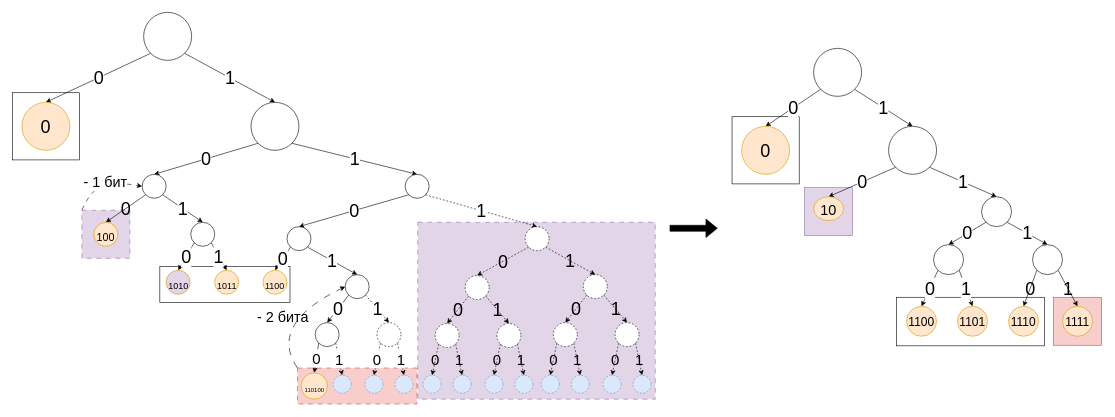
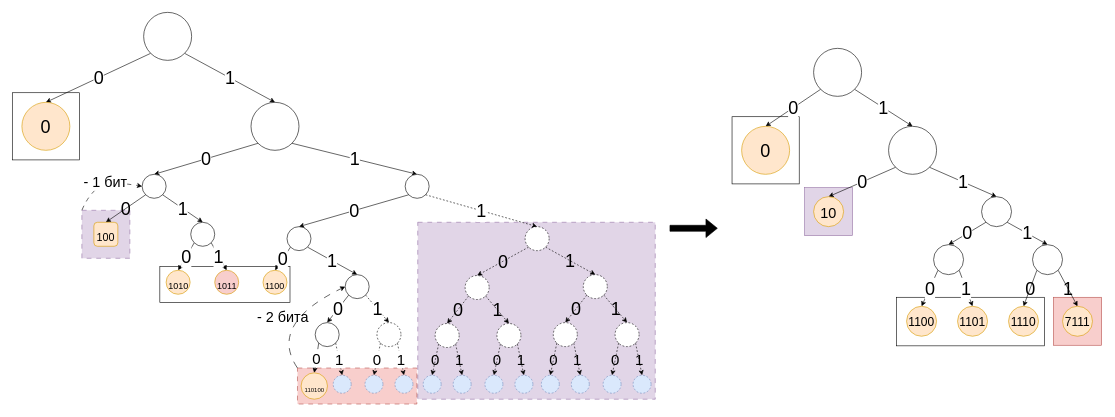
(829, 209) -> (829, 212)
(106, 234) -> (106, 234)
(178, 282) -> (178, 282)
(227, 282) -> (227, 282)
(1078, 321) -> (1078, 321)
